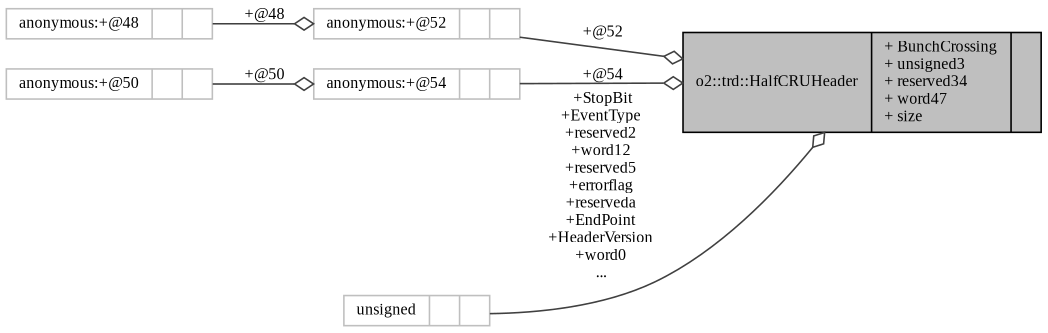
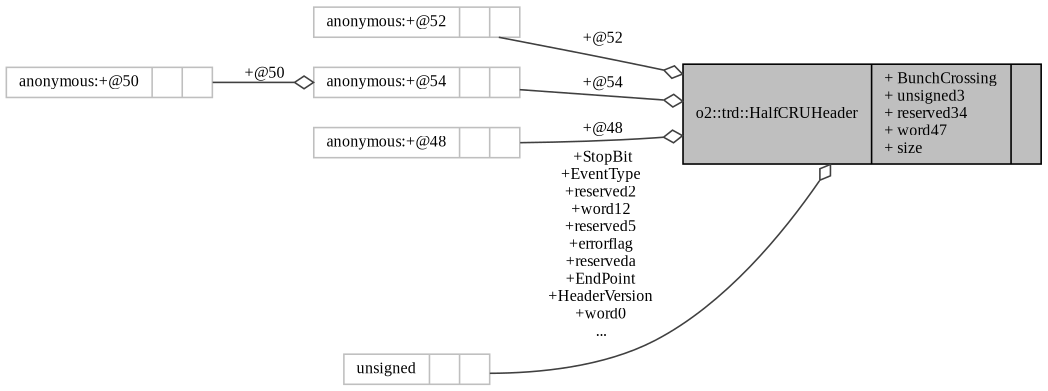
(253, 24) -> (592, 141)
